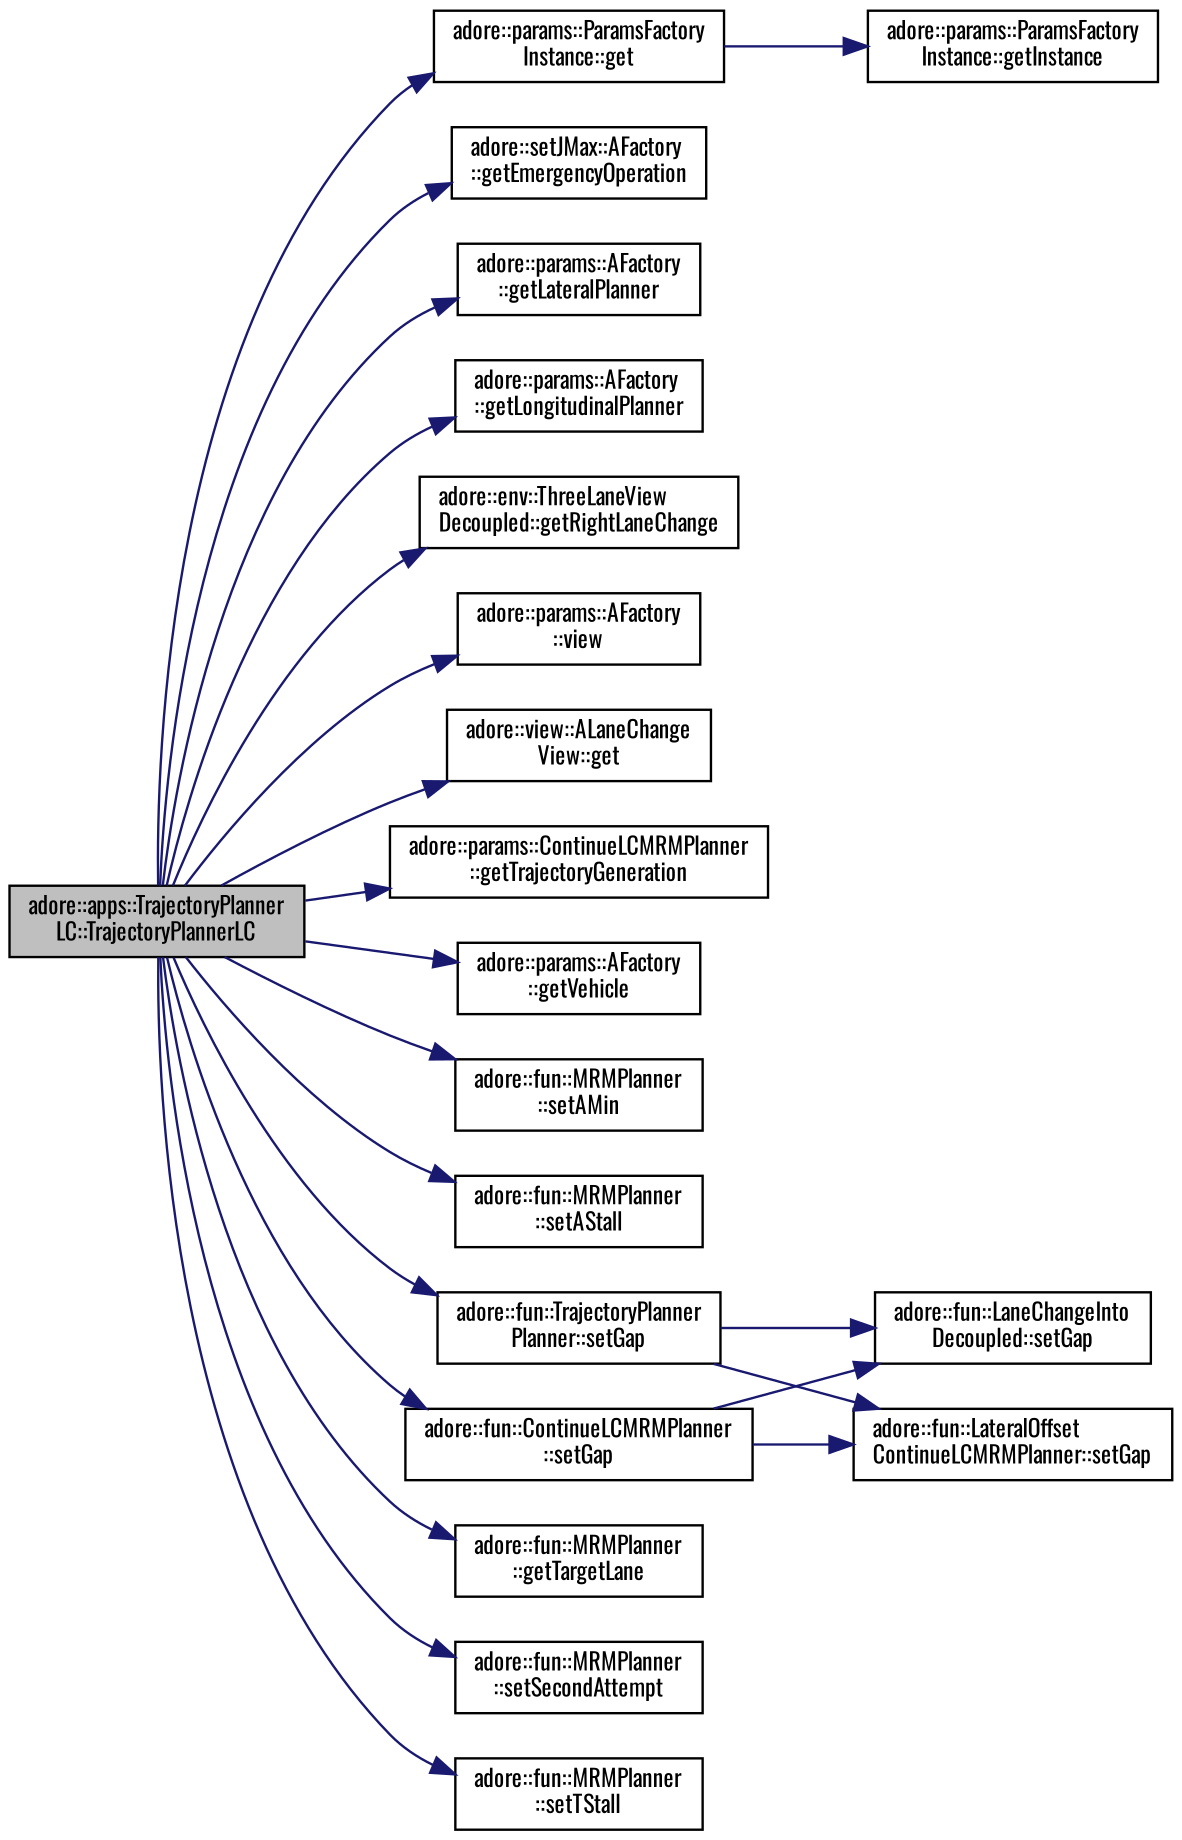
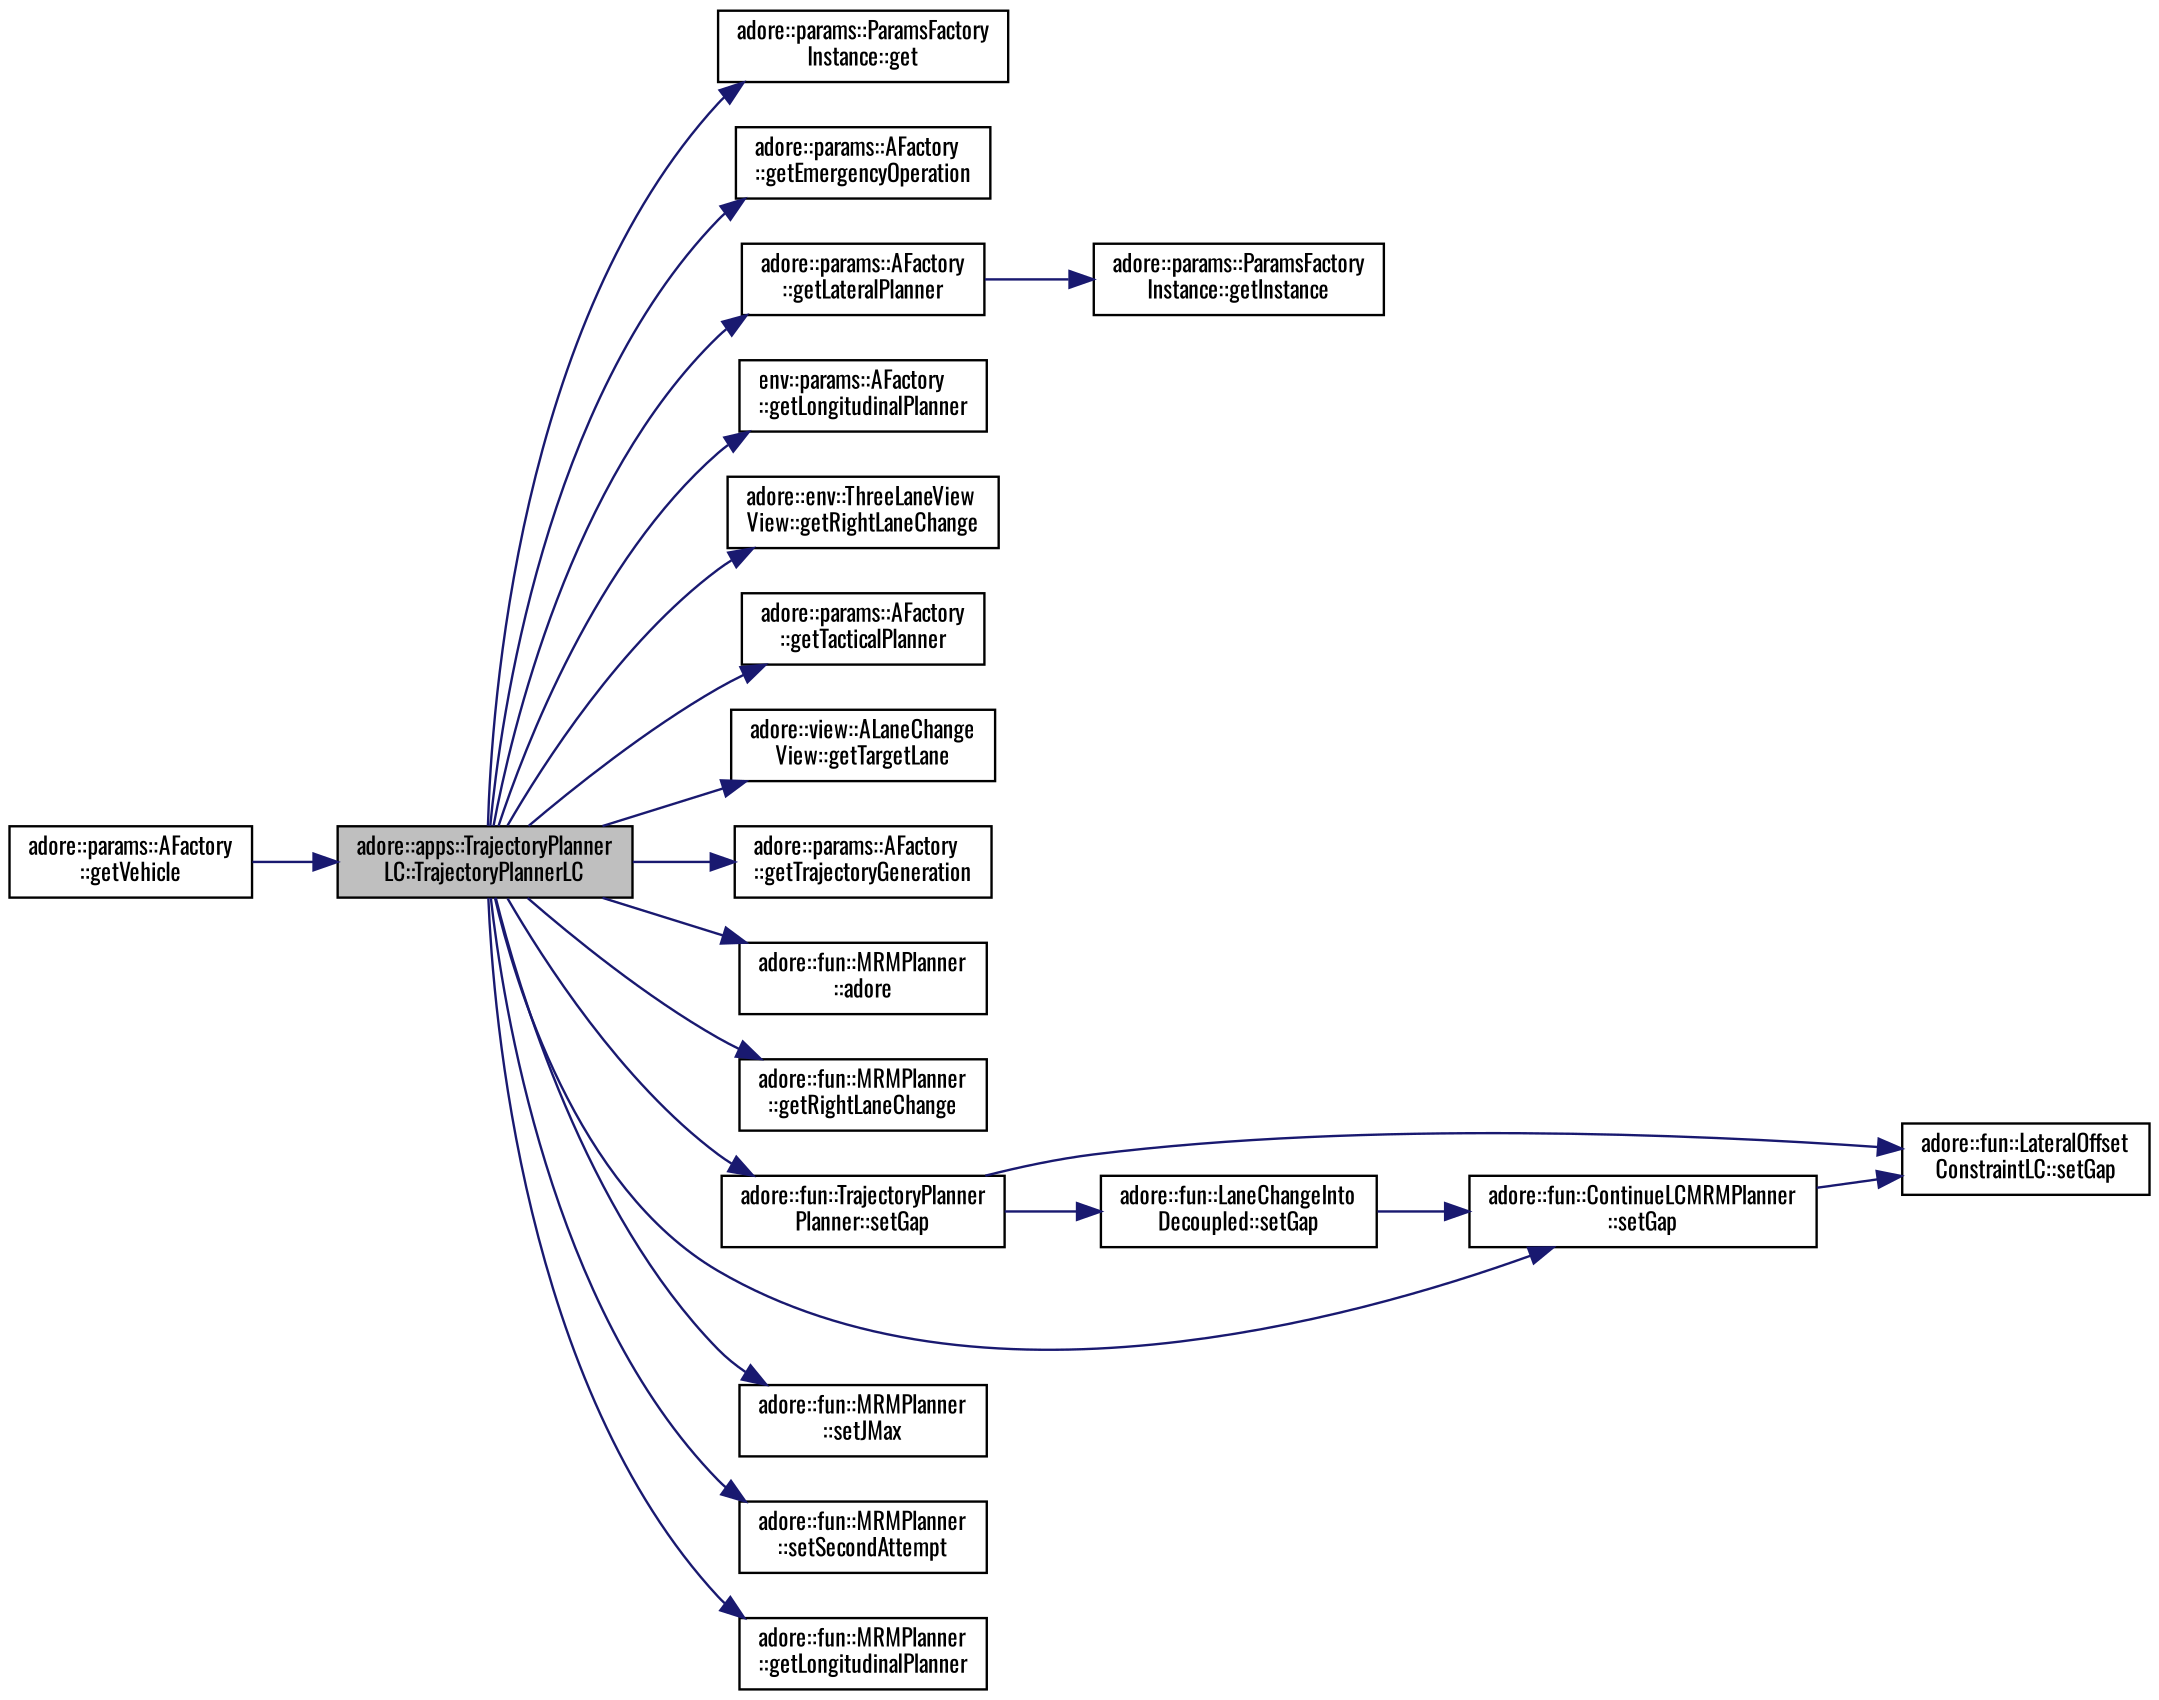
(784, 46) -> (1027, 279)
(579, 163) -> (863, 163)
(579, 396) -> (863, 396)
(579, 512) -> (863, 512)
(579, 629) -> (863, 629)
(579, 745) -> (863, 745)
(579, 862) -> (863, 862)
(369, 950) -> (283, 862)
(579, 1095) -> (863, 978)
(579, 1211) -> (863, 1095)
(767, 1394) -> (1411, 1211)
(1013, 1444) -> (2026, 1159)
(579, 1561) -> (863, 1421)
(579, 1794) -> (863, 1654)
